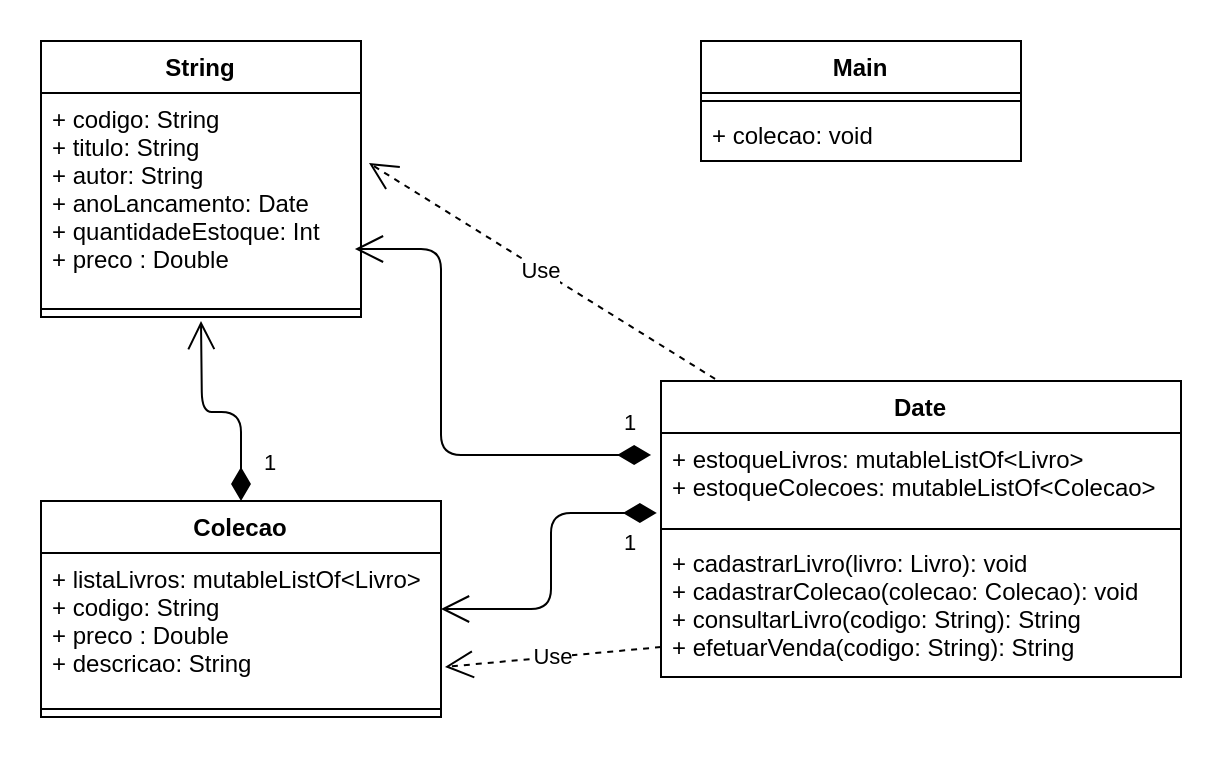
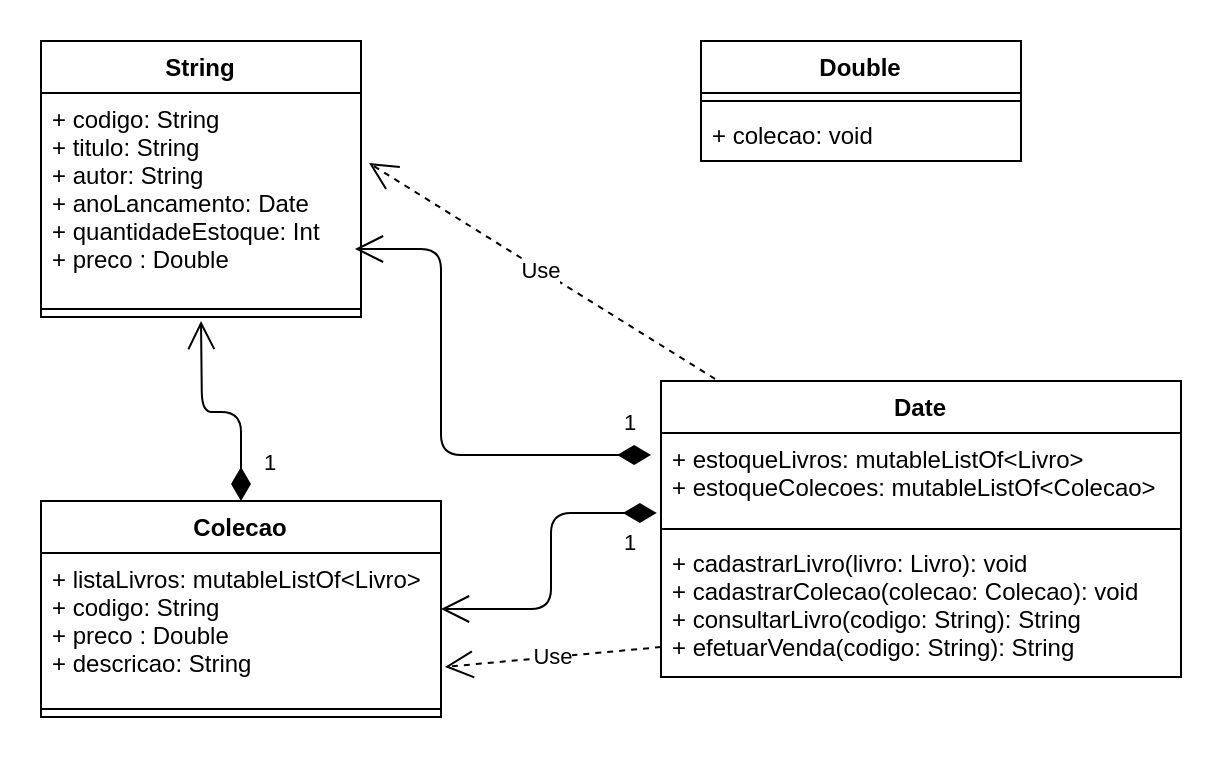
(860, 68) -> (860, 68)
